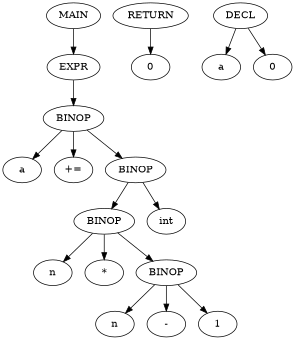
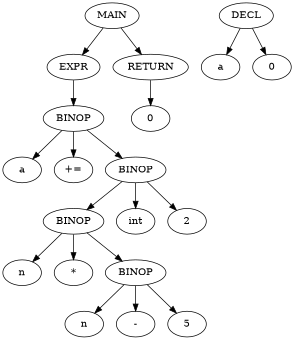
none -> (129, 38)
none -> (187, 221)
(218, 324) -> (187, 324)
